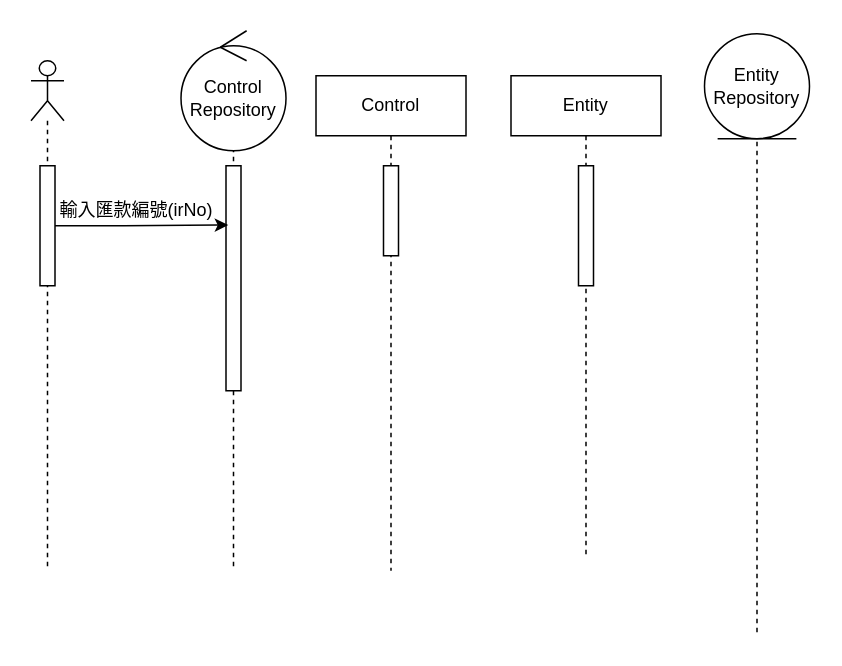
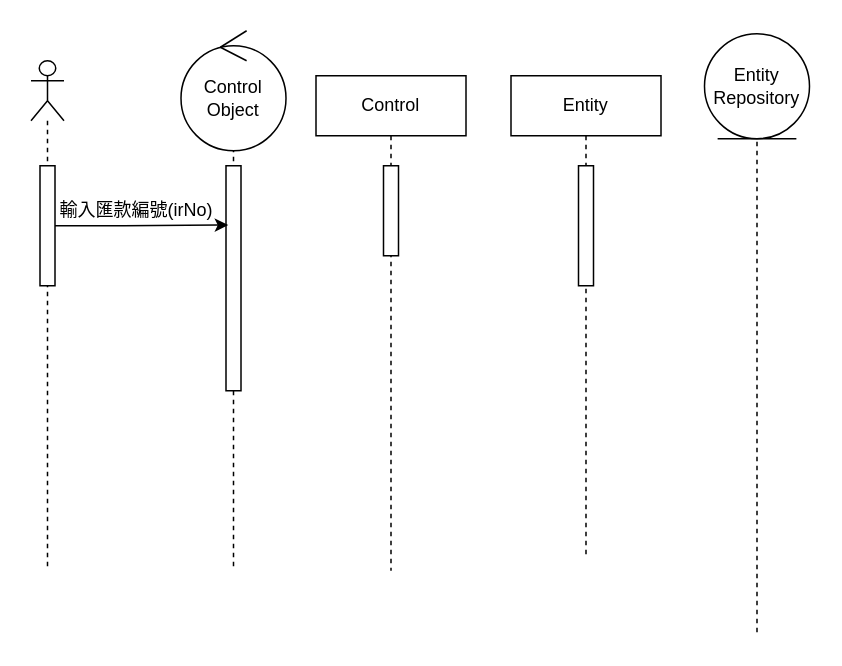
(233, 98) -> (233, 98)
